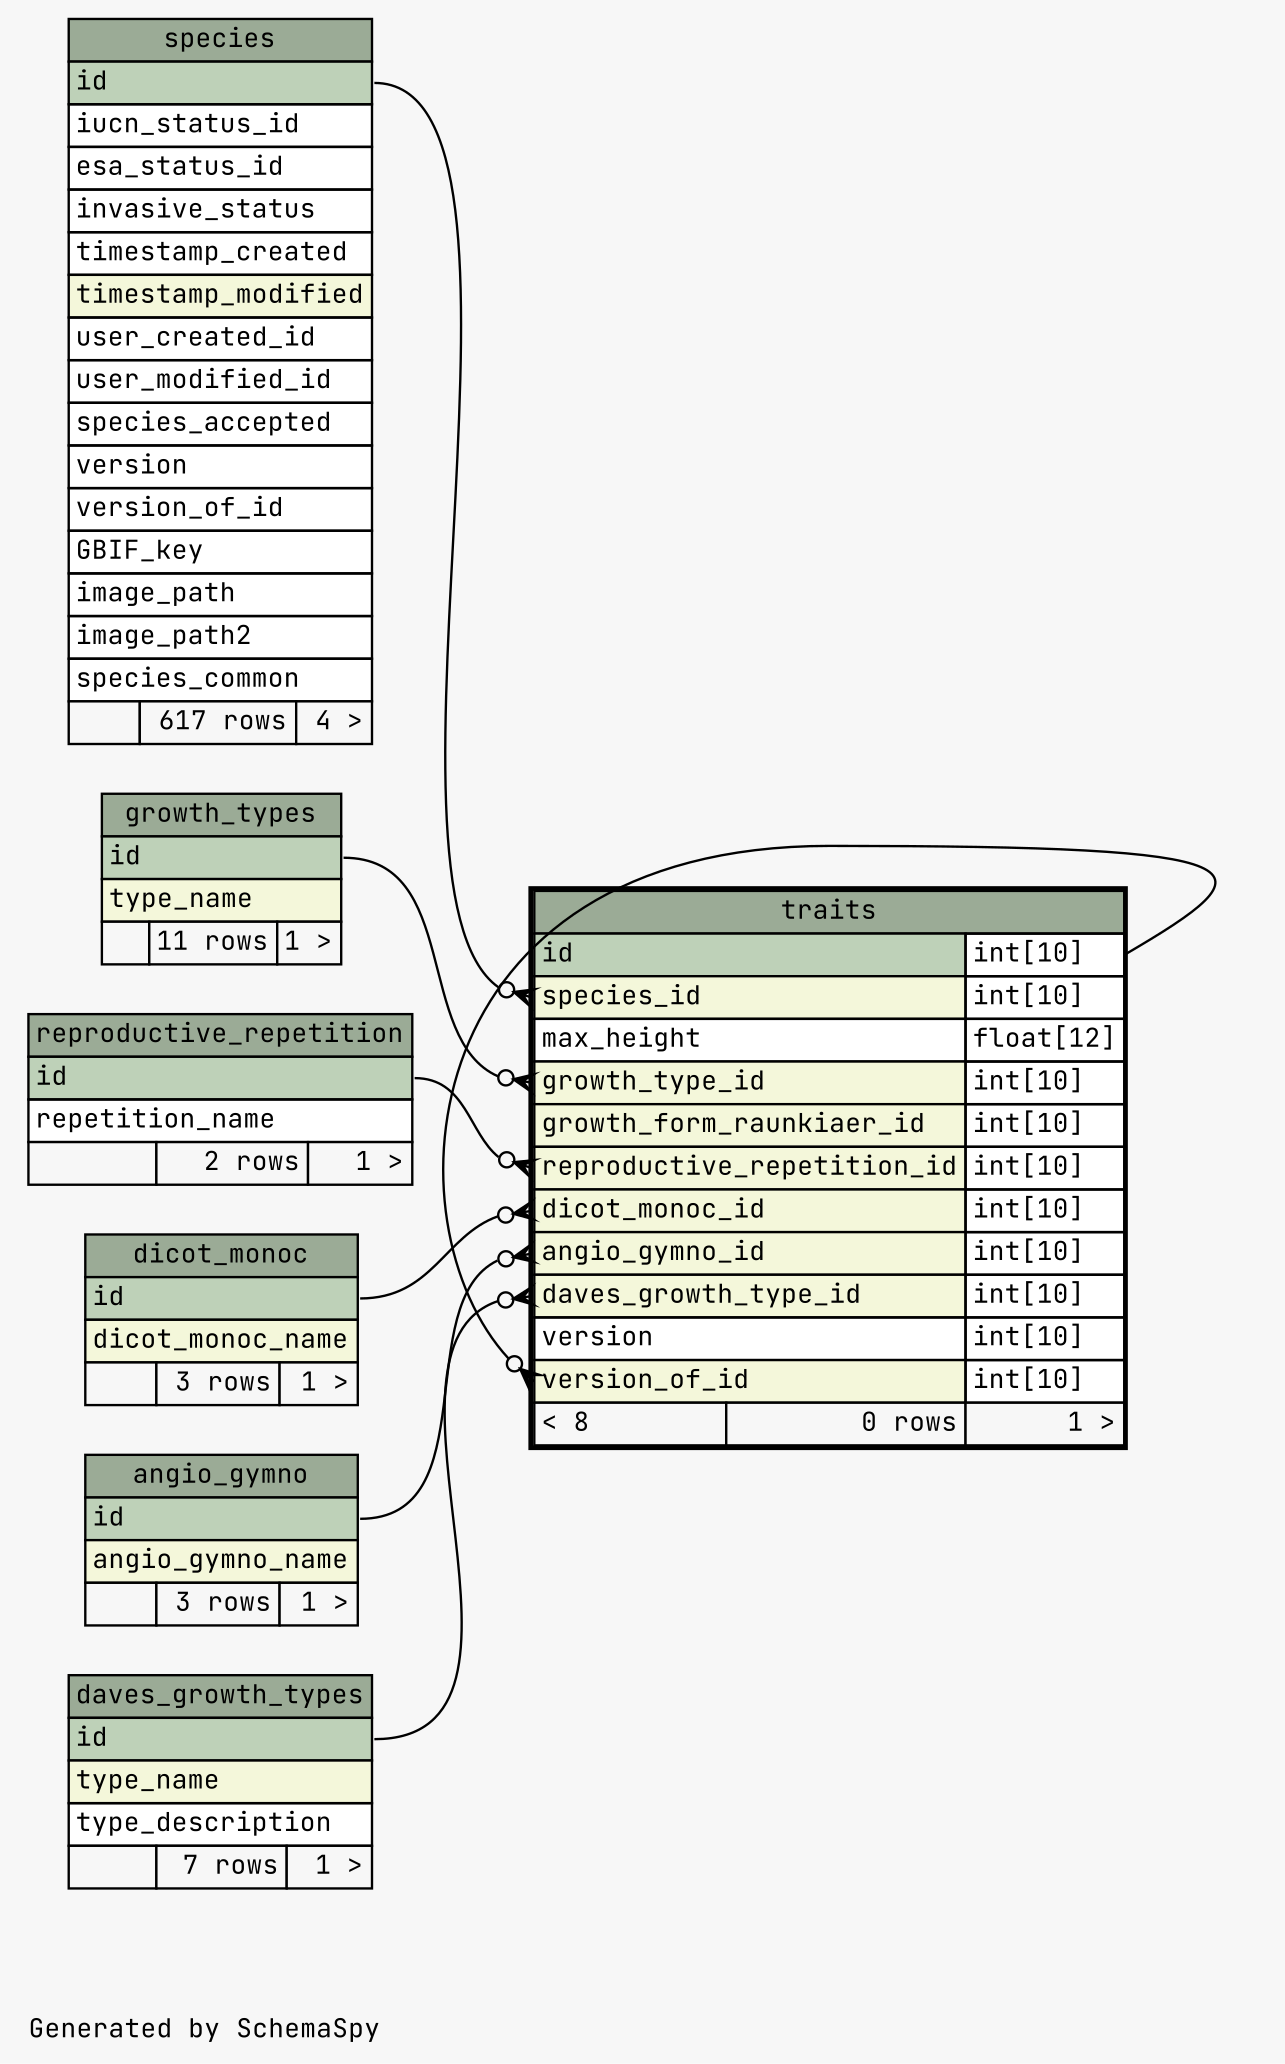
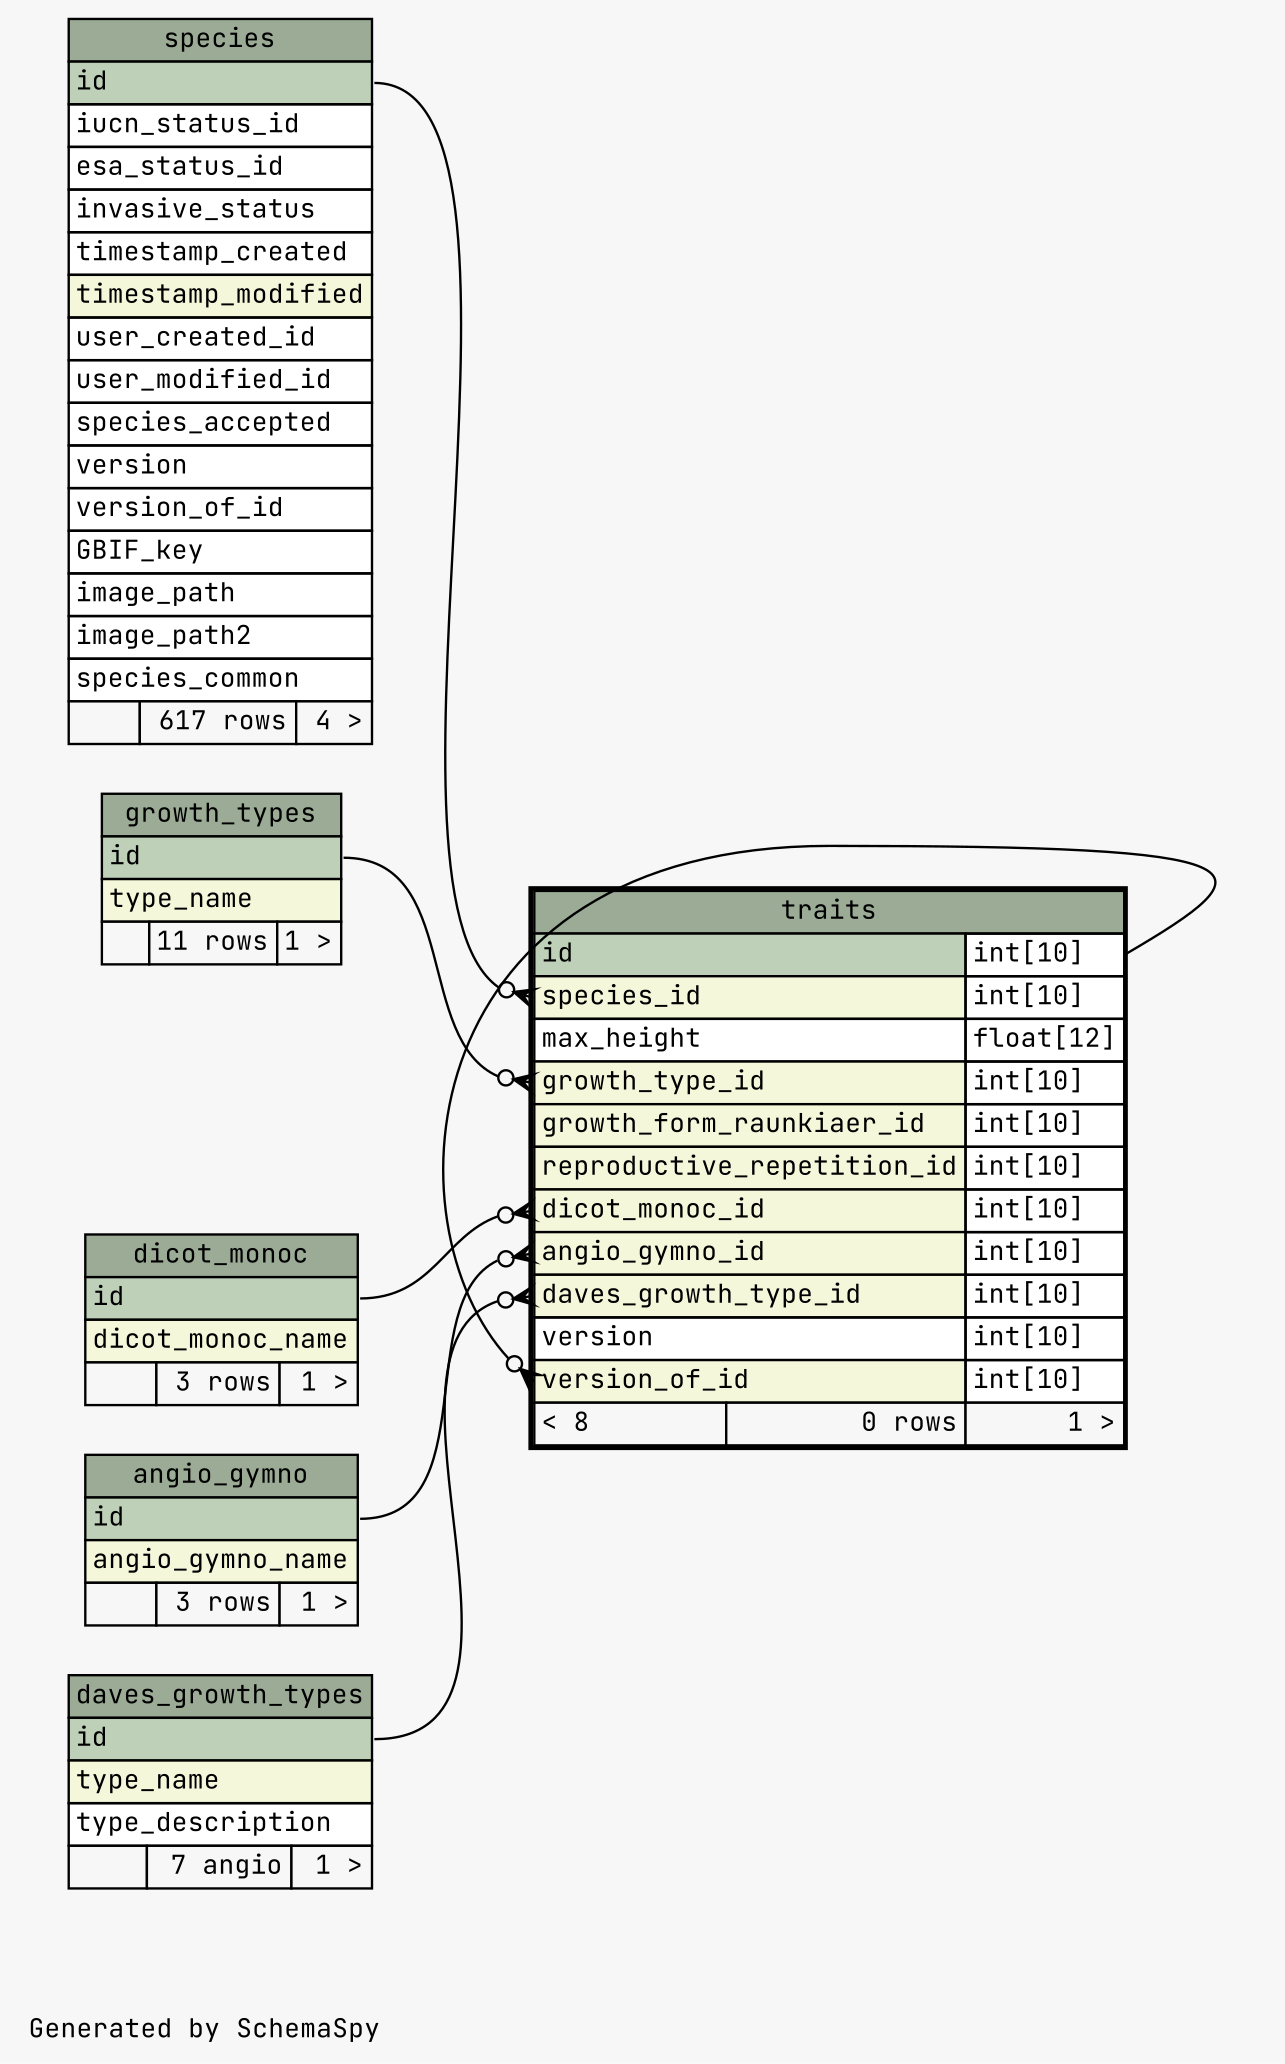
(220, 1099) -> none
(231, 1866) -> (227, 1866)
